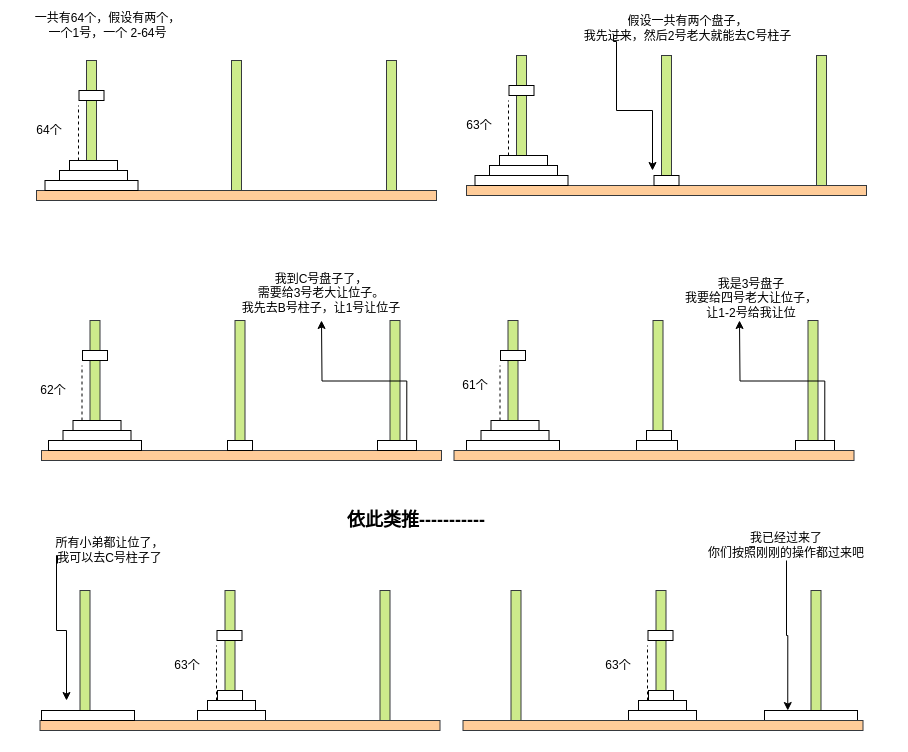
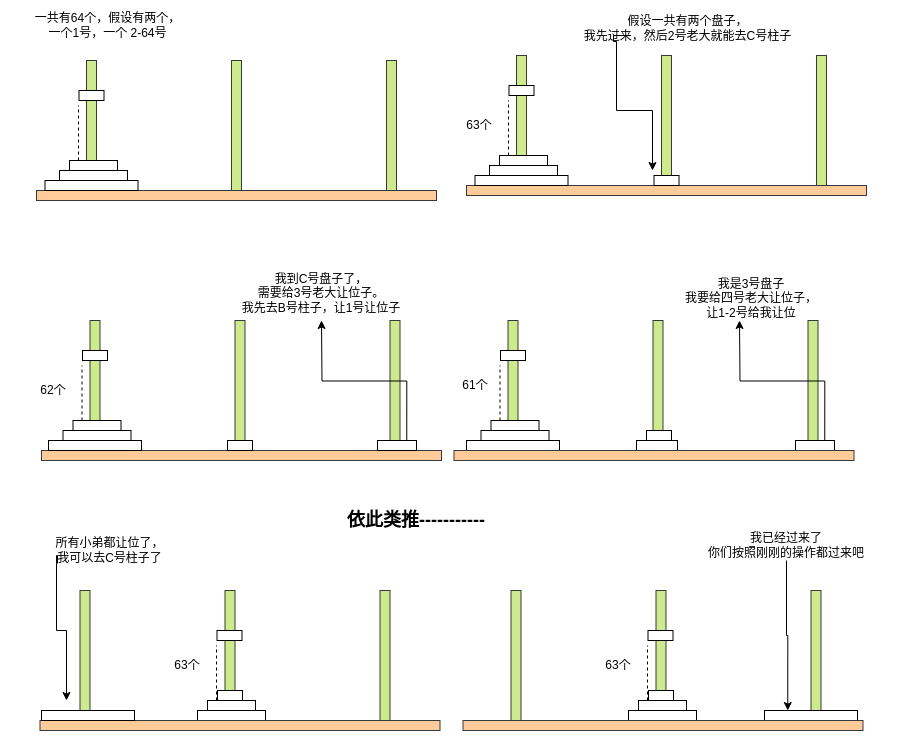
(50, 131) -> none
